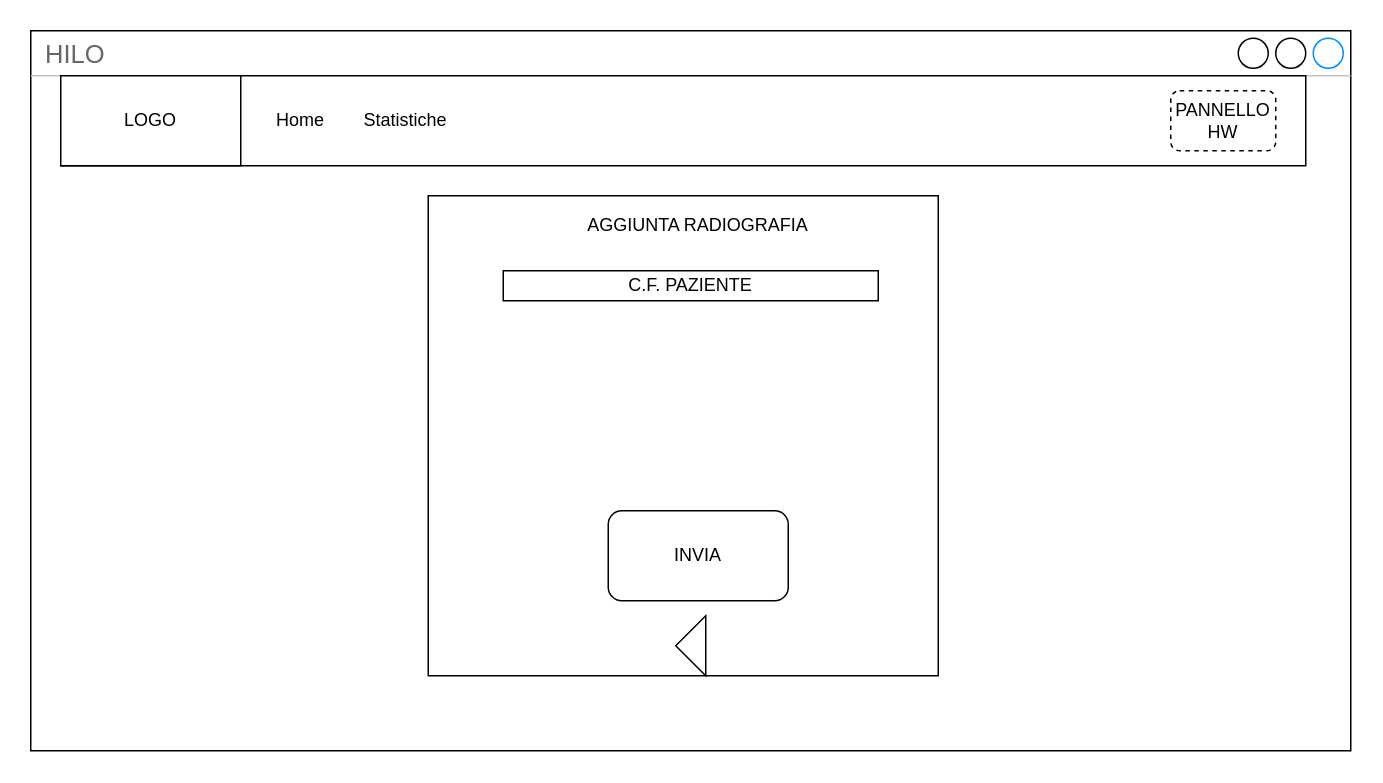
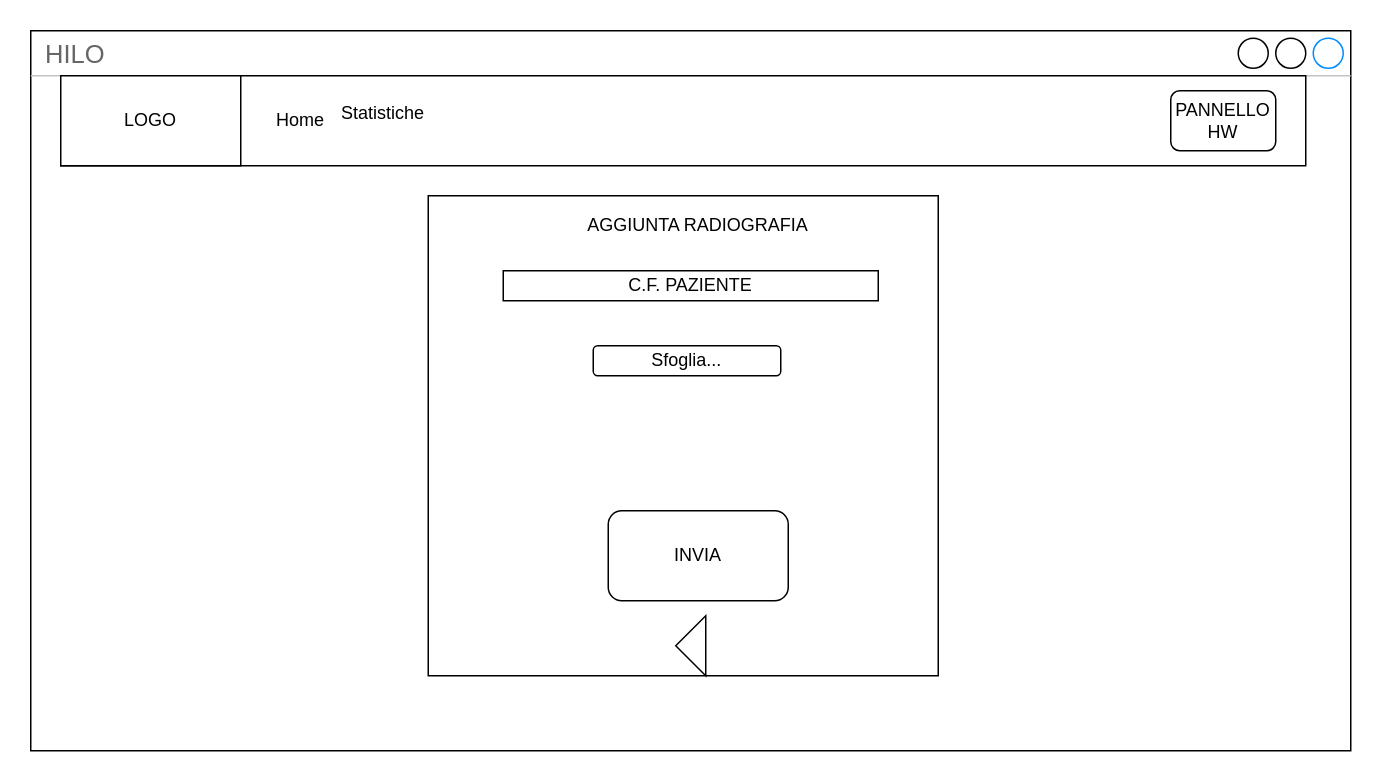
(406, 121) -> (383, 113)
(1223, 121) -> (1223, 121)
none -> (687, 361)
